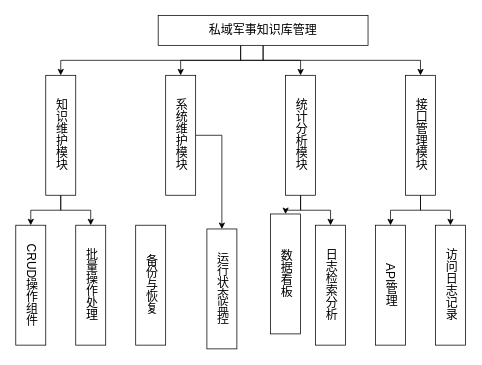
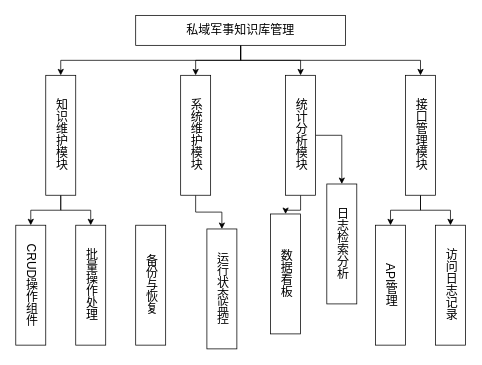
(263, 30) -> (240, 30)
(180, 135) -> (195, 135)
(330, 285) -> (342, 244)
